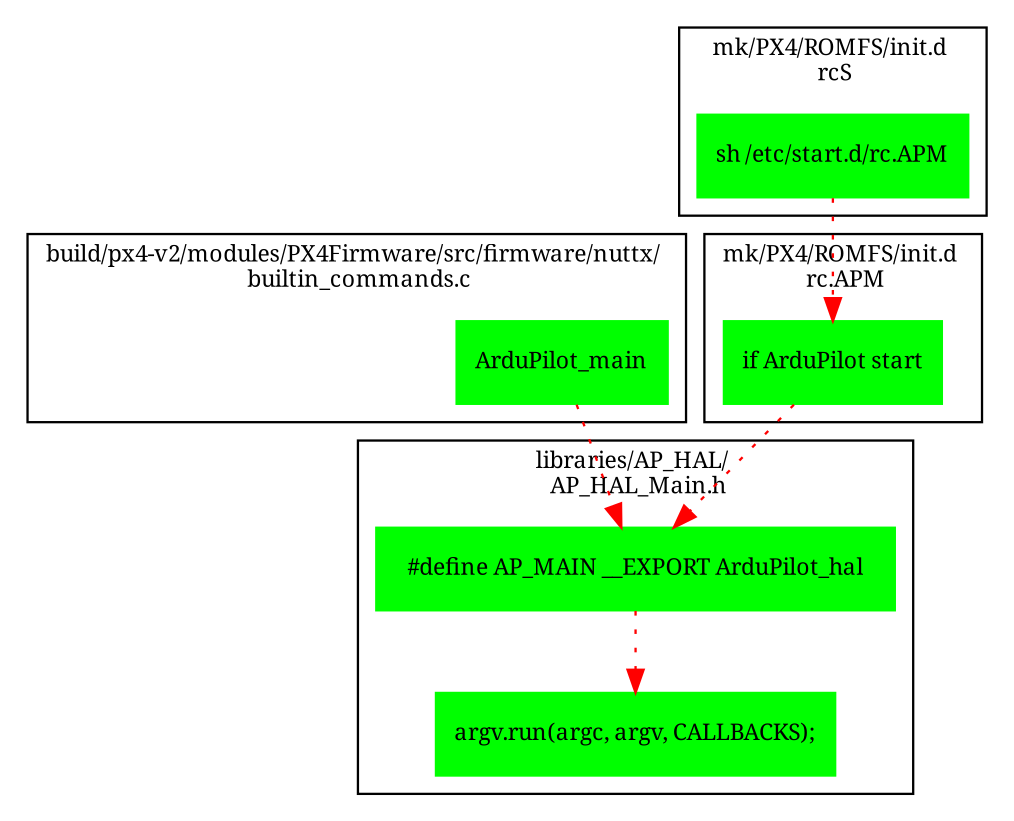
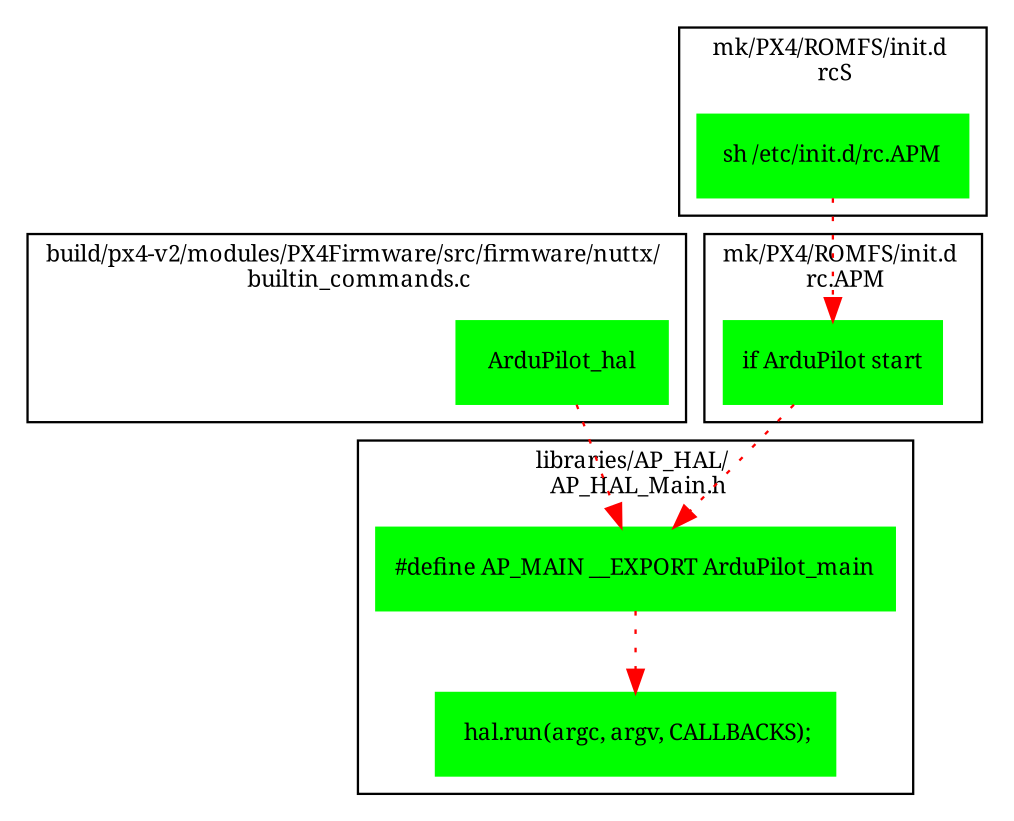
(833, 156) -> (833, 156)
(562, 363) -> (562, 363)
(636, 569) -> (636, 569)
(636, 734) -> (636, 734)
